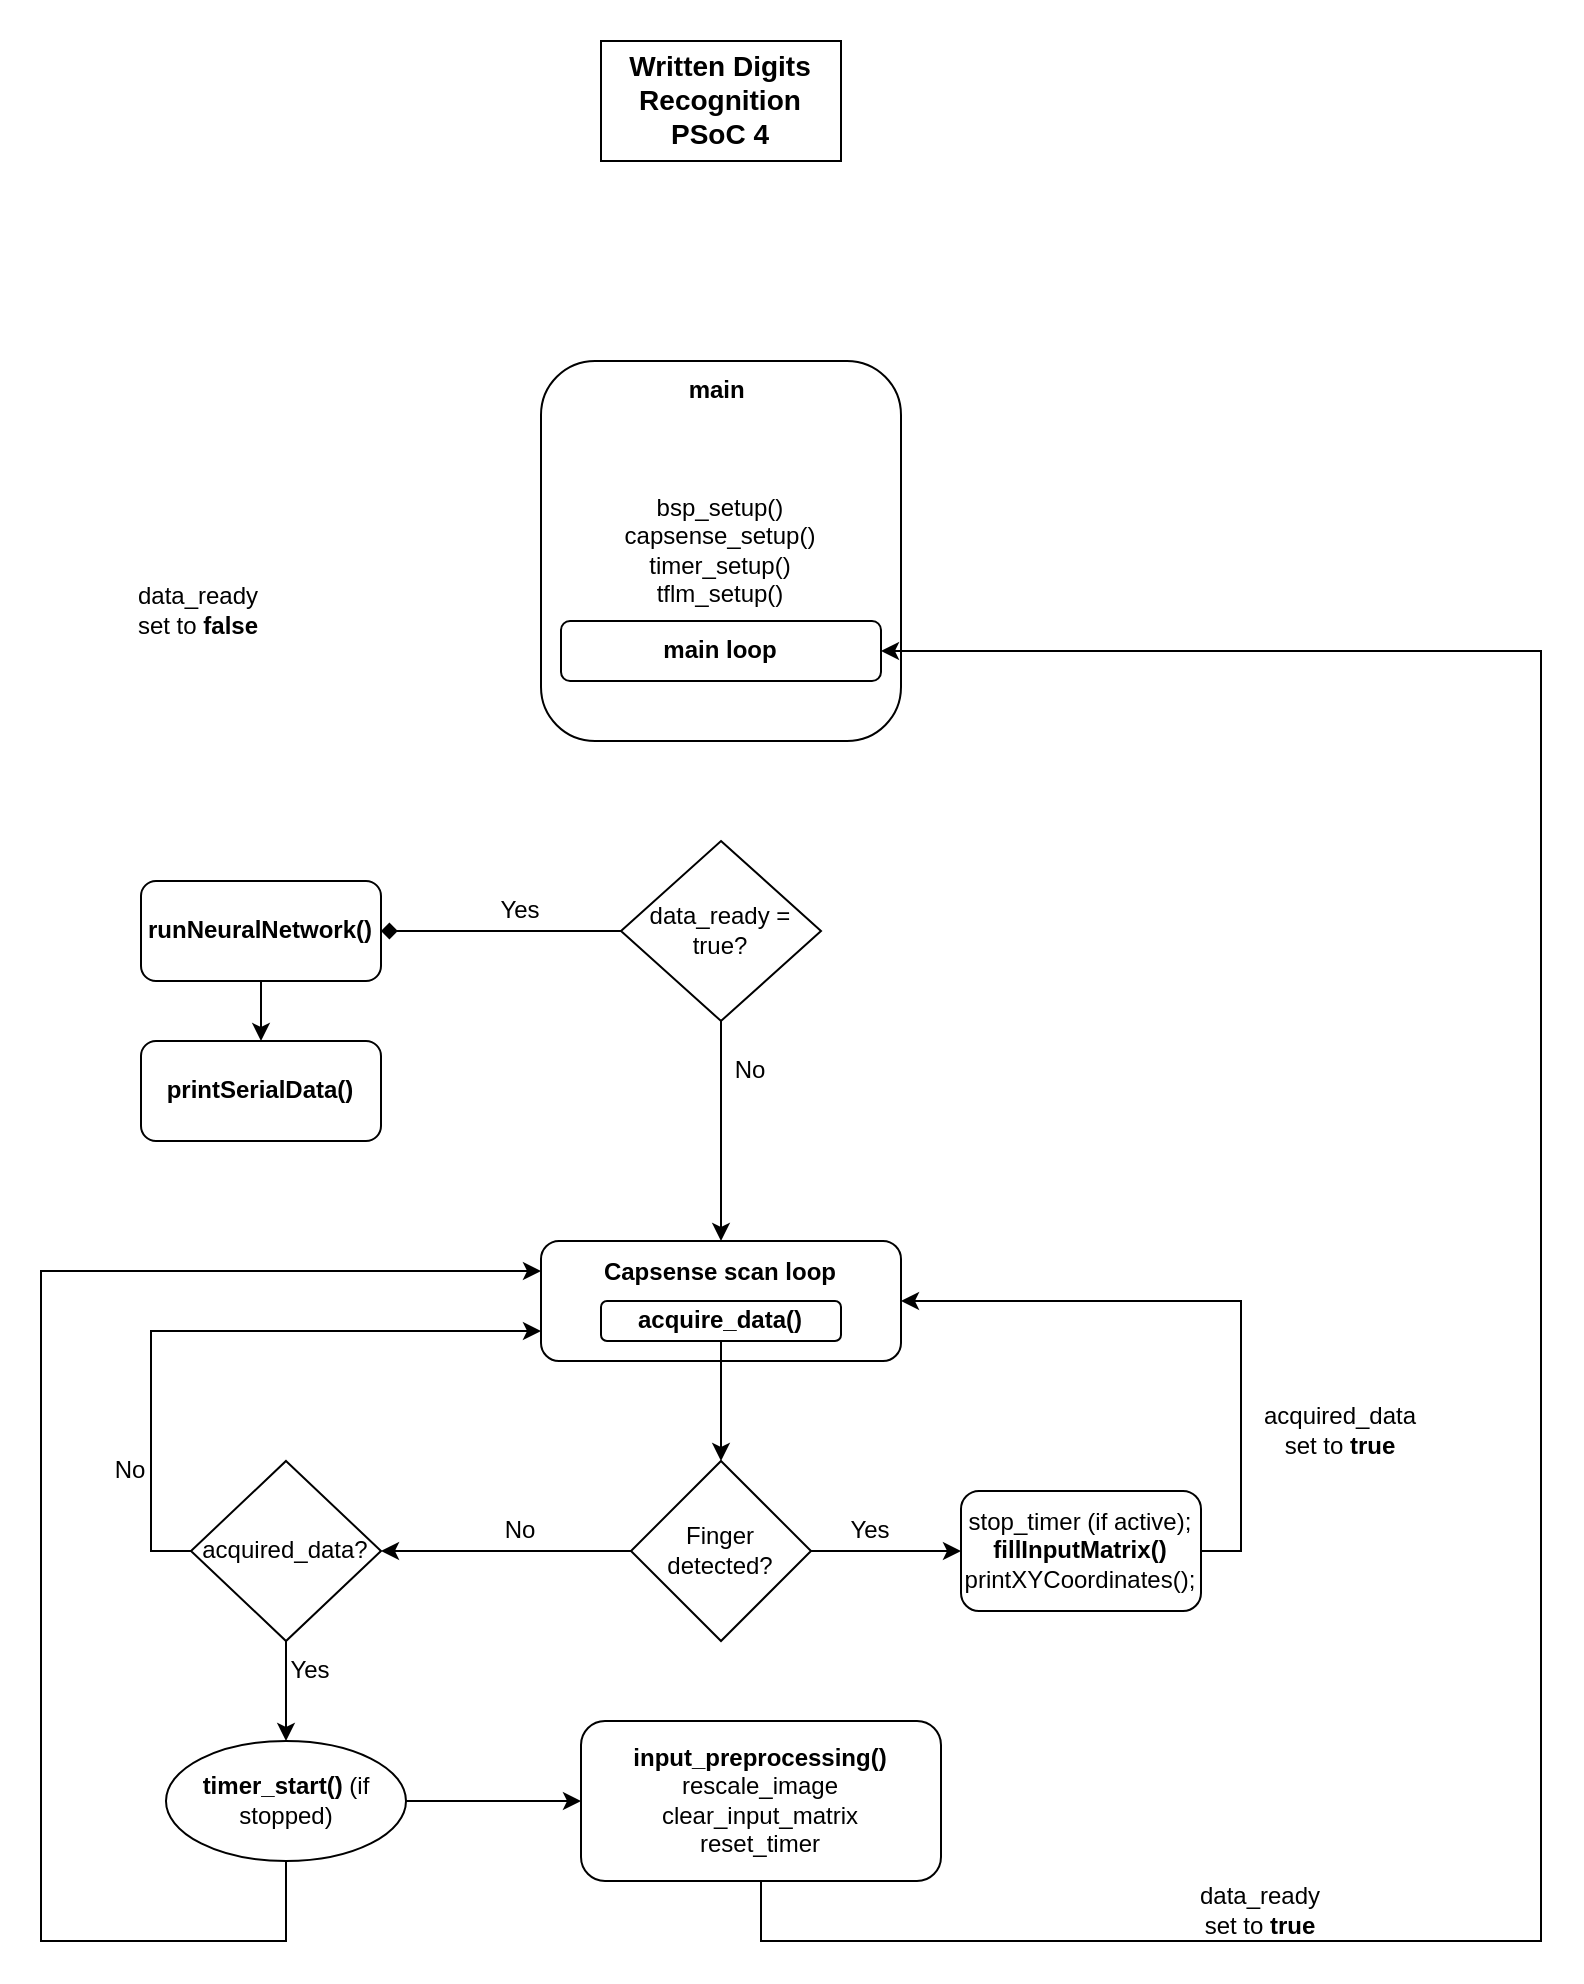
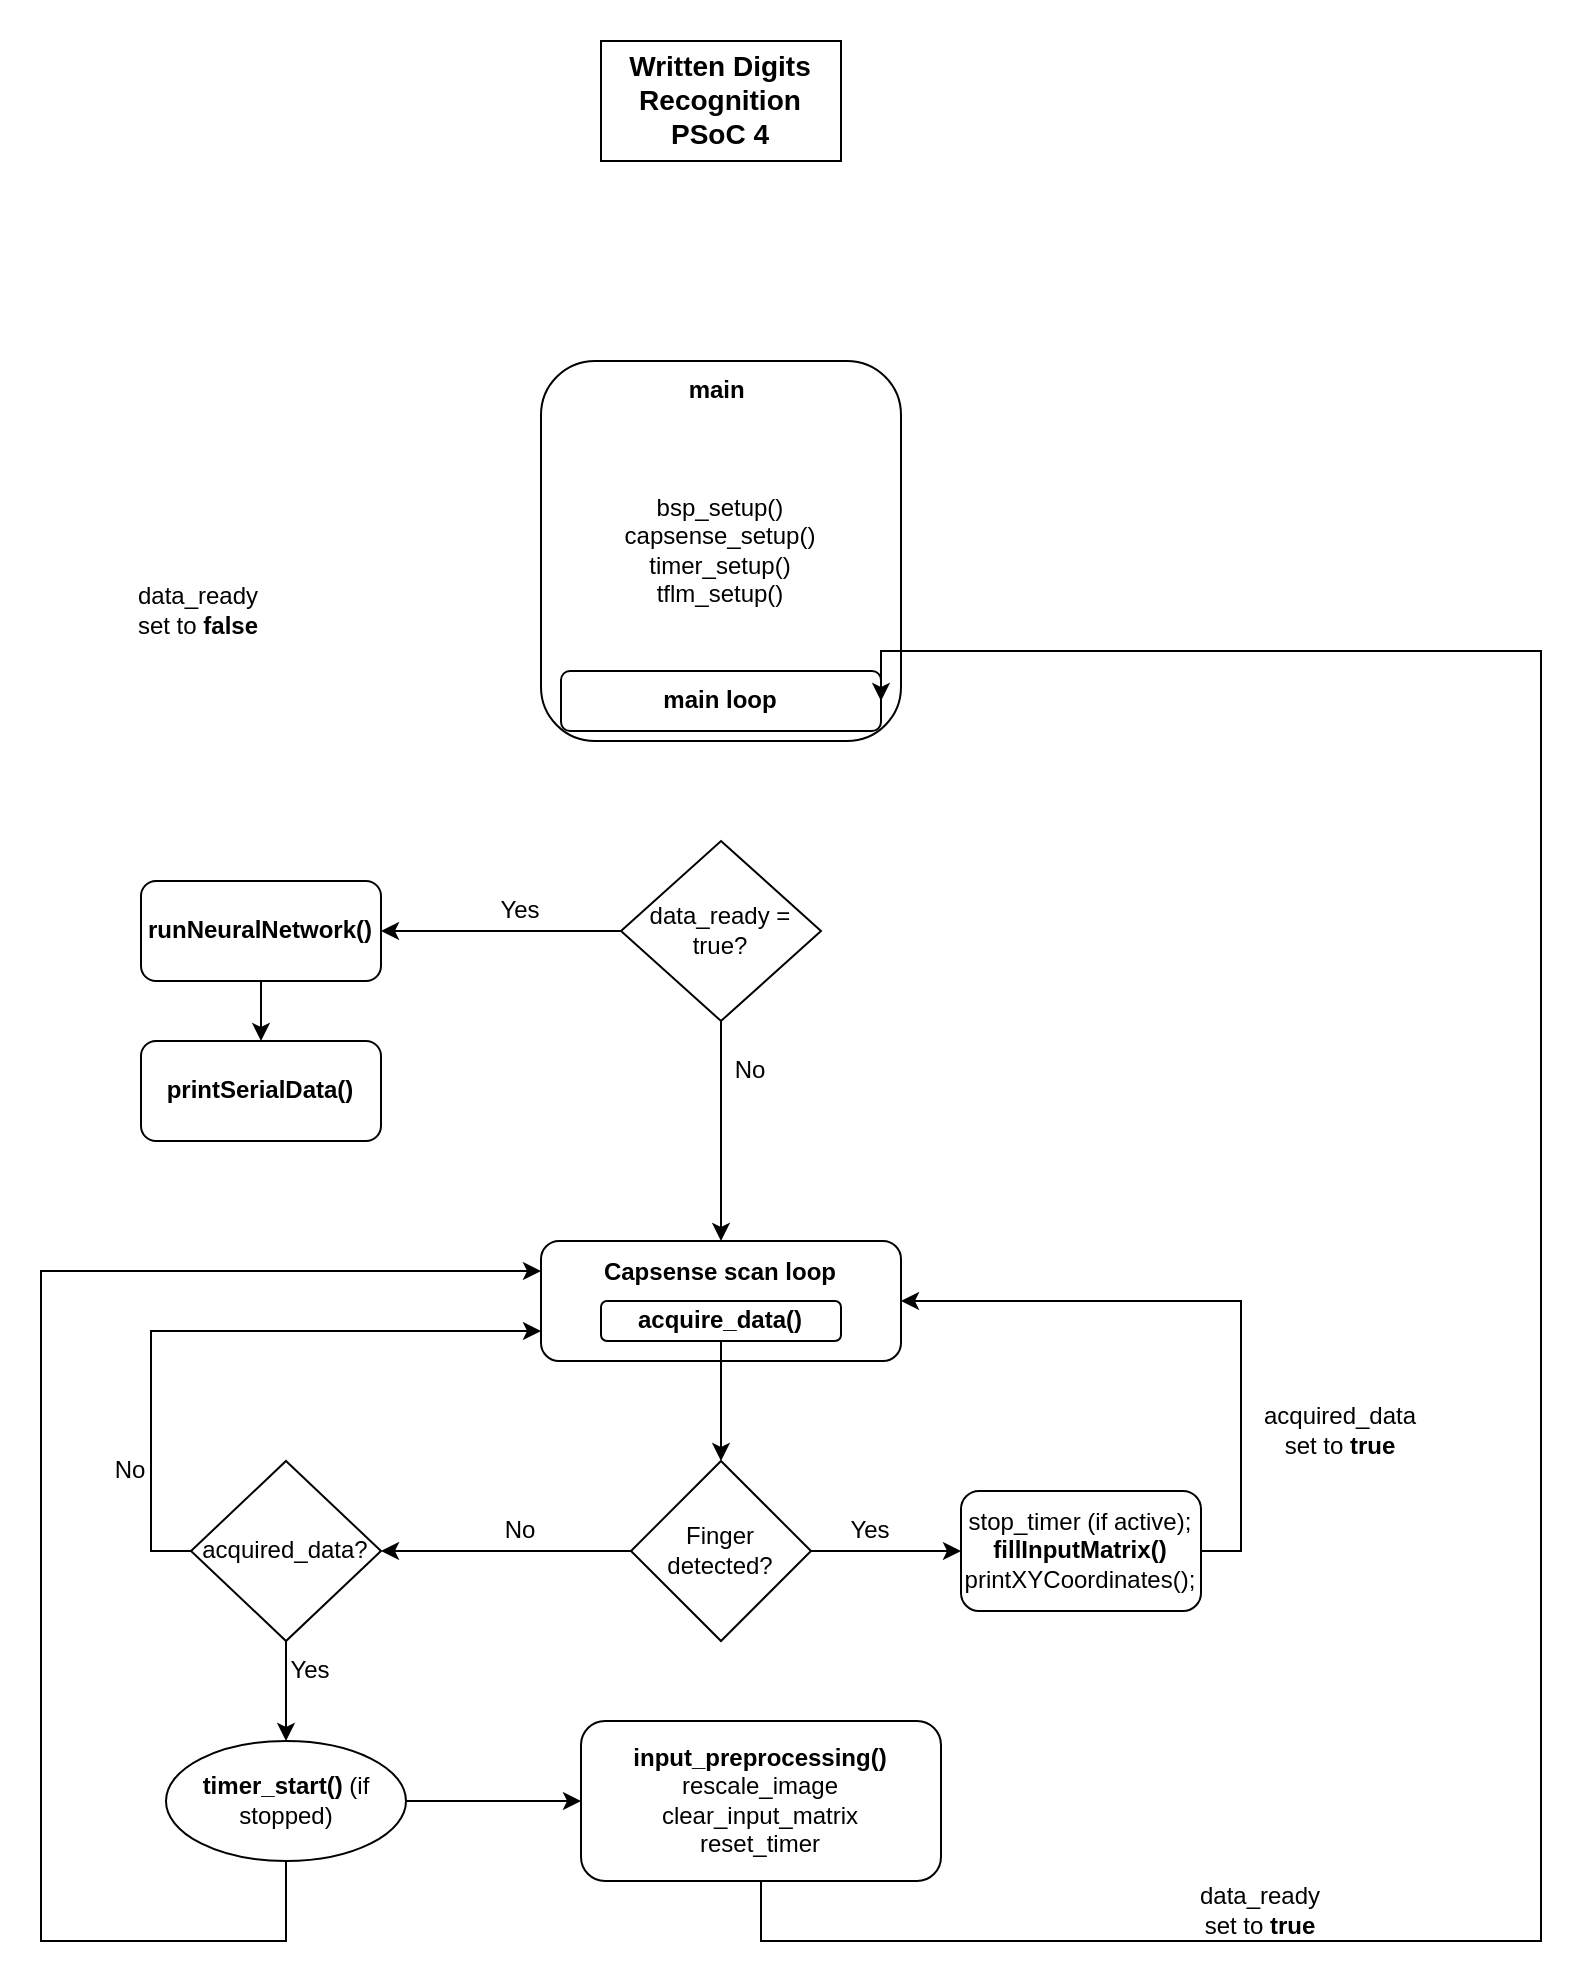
(721, 651) -> (721, 701)
(397, 931) -> (396, 931)
